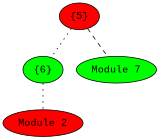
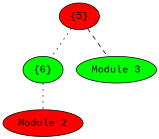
(116, 70) -> (116, 70)
